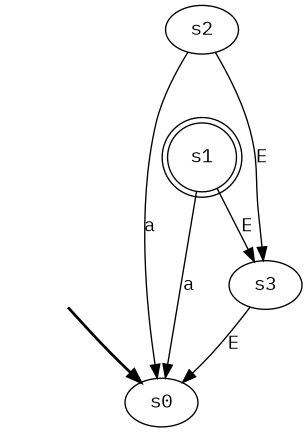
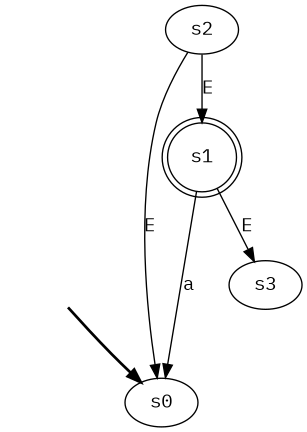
(254, 146) -> (202, 82)
(150, 226) -> (150, 226)
(223, 341) -> none
